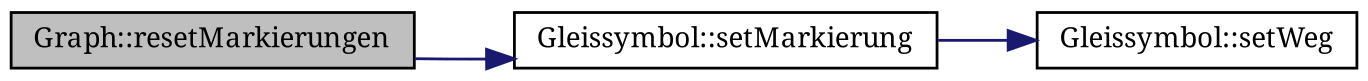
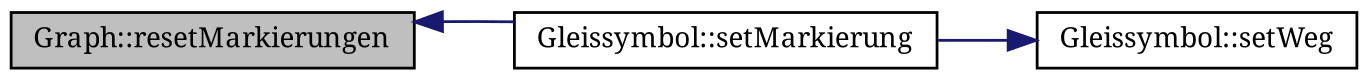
(450, 59) -> (478, 22)
